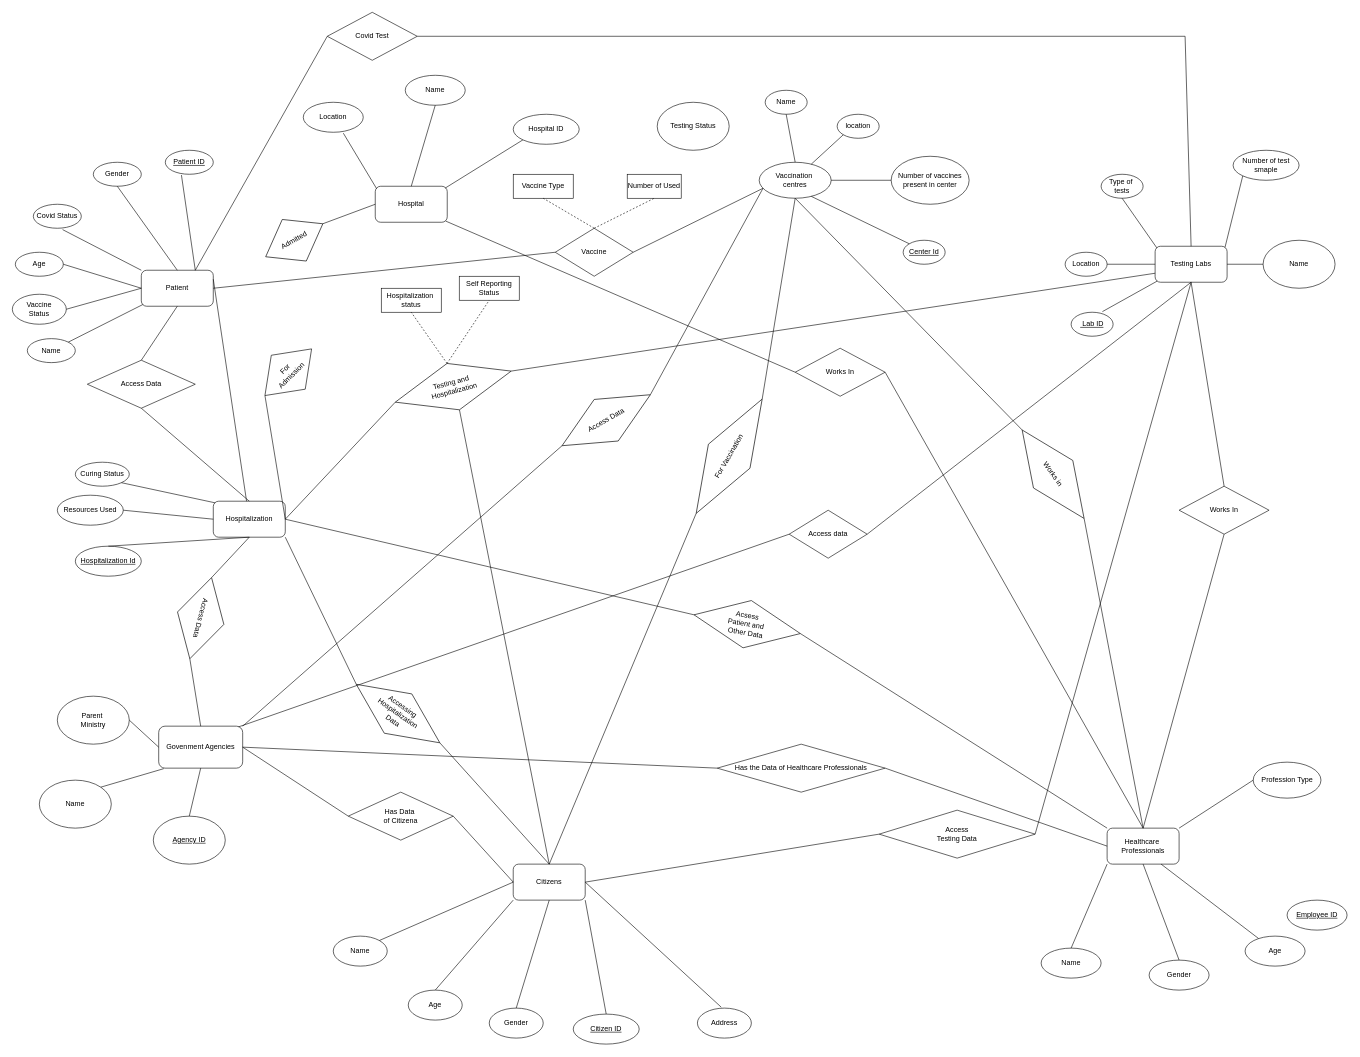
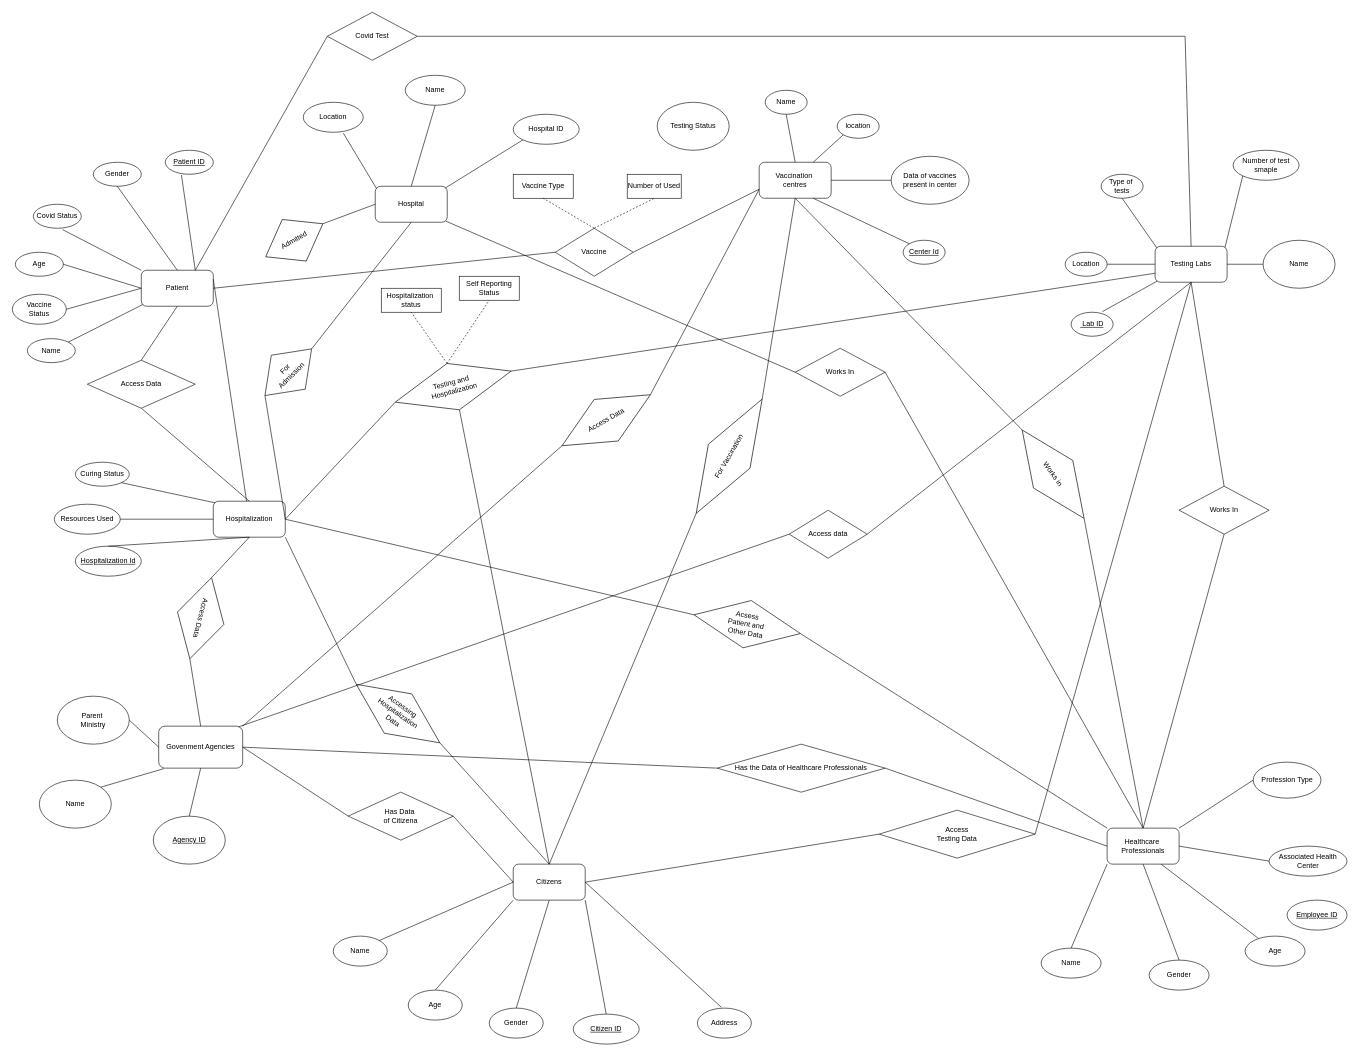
(795, 180) -> (795, 180)
(930, 180) -> (930, 180)
none -> (361, 286)
(90, 510) -> (87, 519)
none -> (1225, 854)
none -> (1308, 861)
